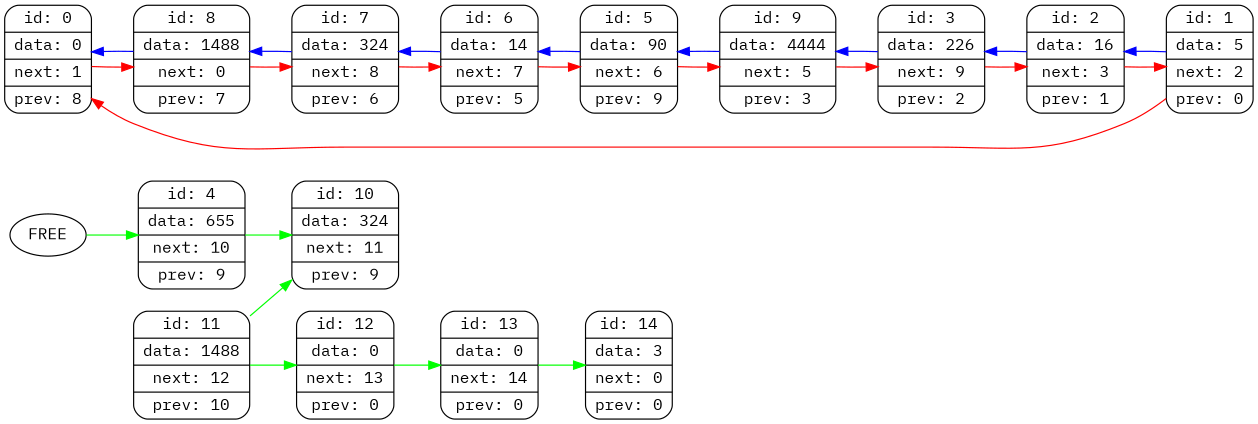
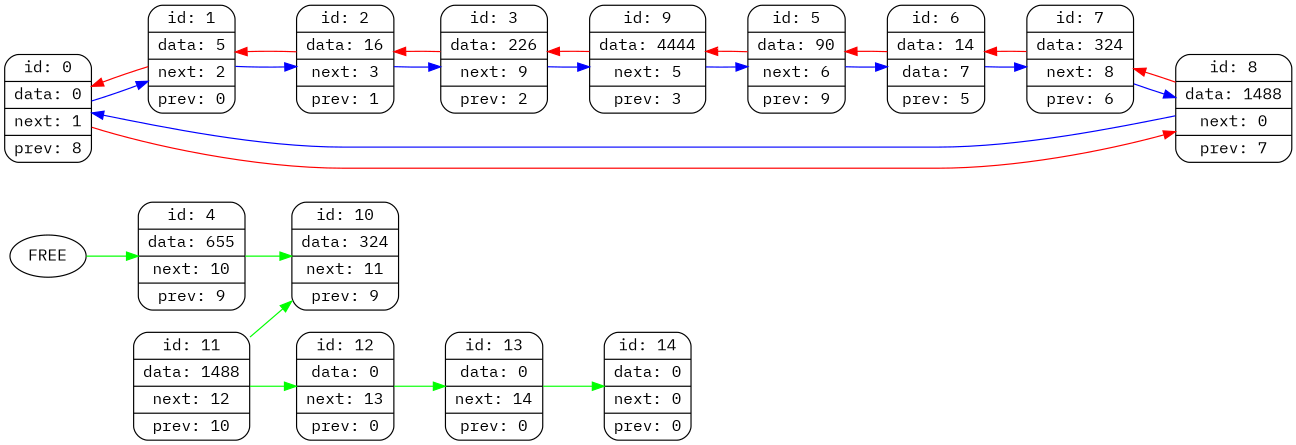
(489, 72) -> (936, 72)
none -> (114, 94)
(629, 351) -> (648, 372)
